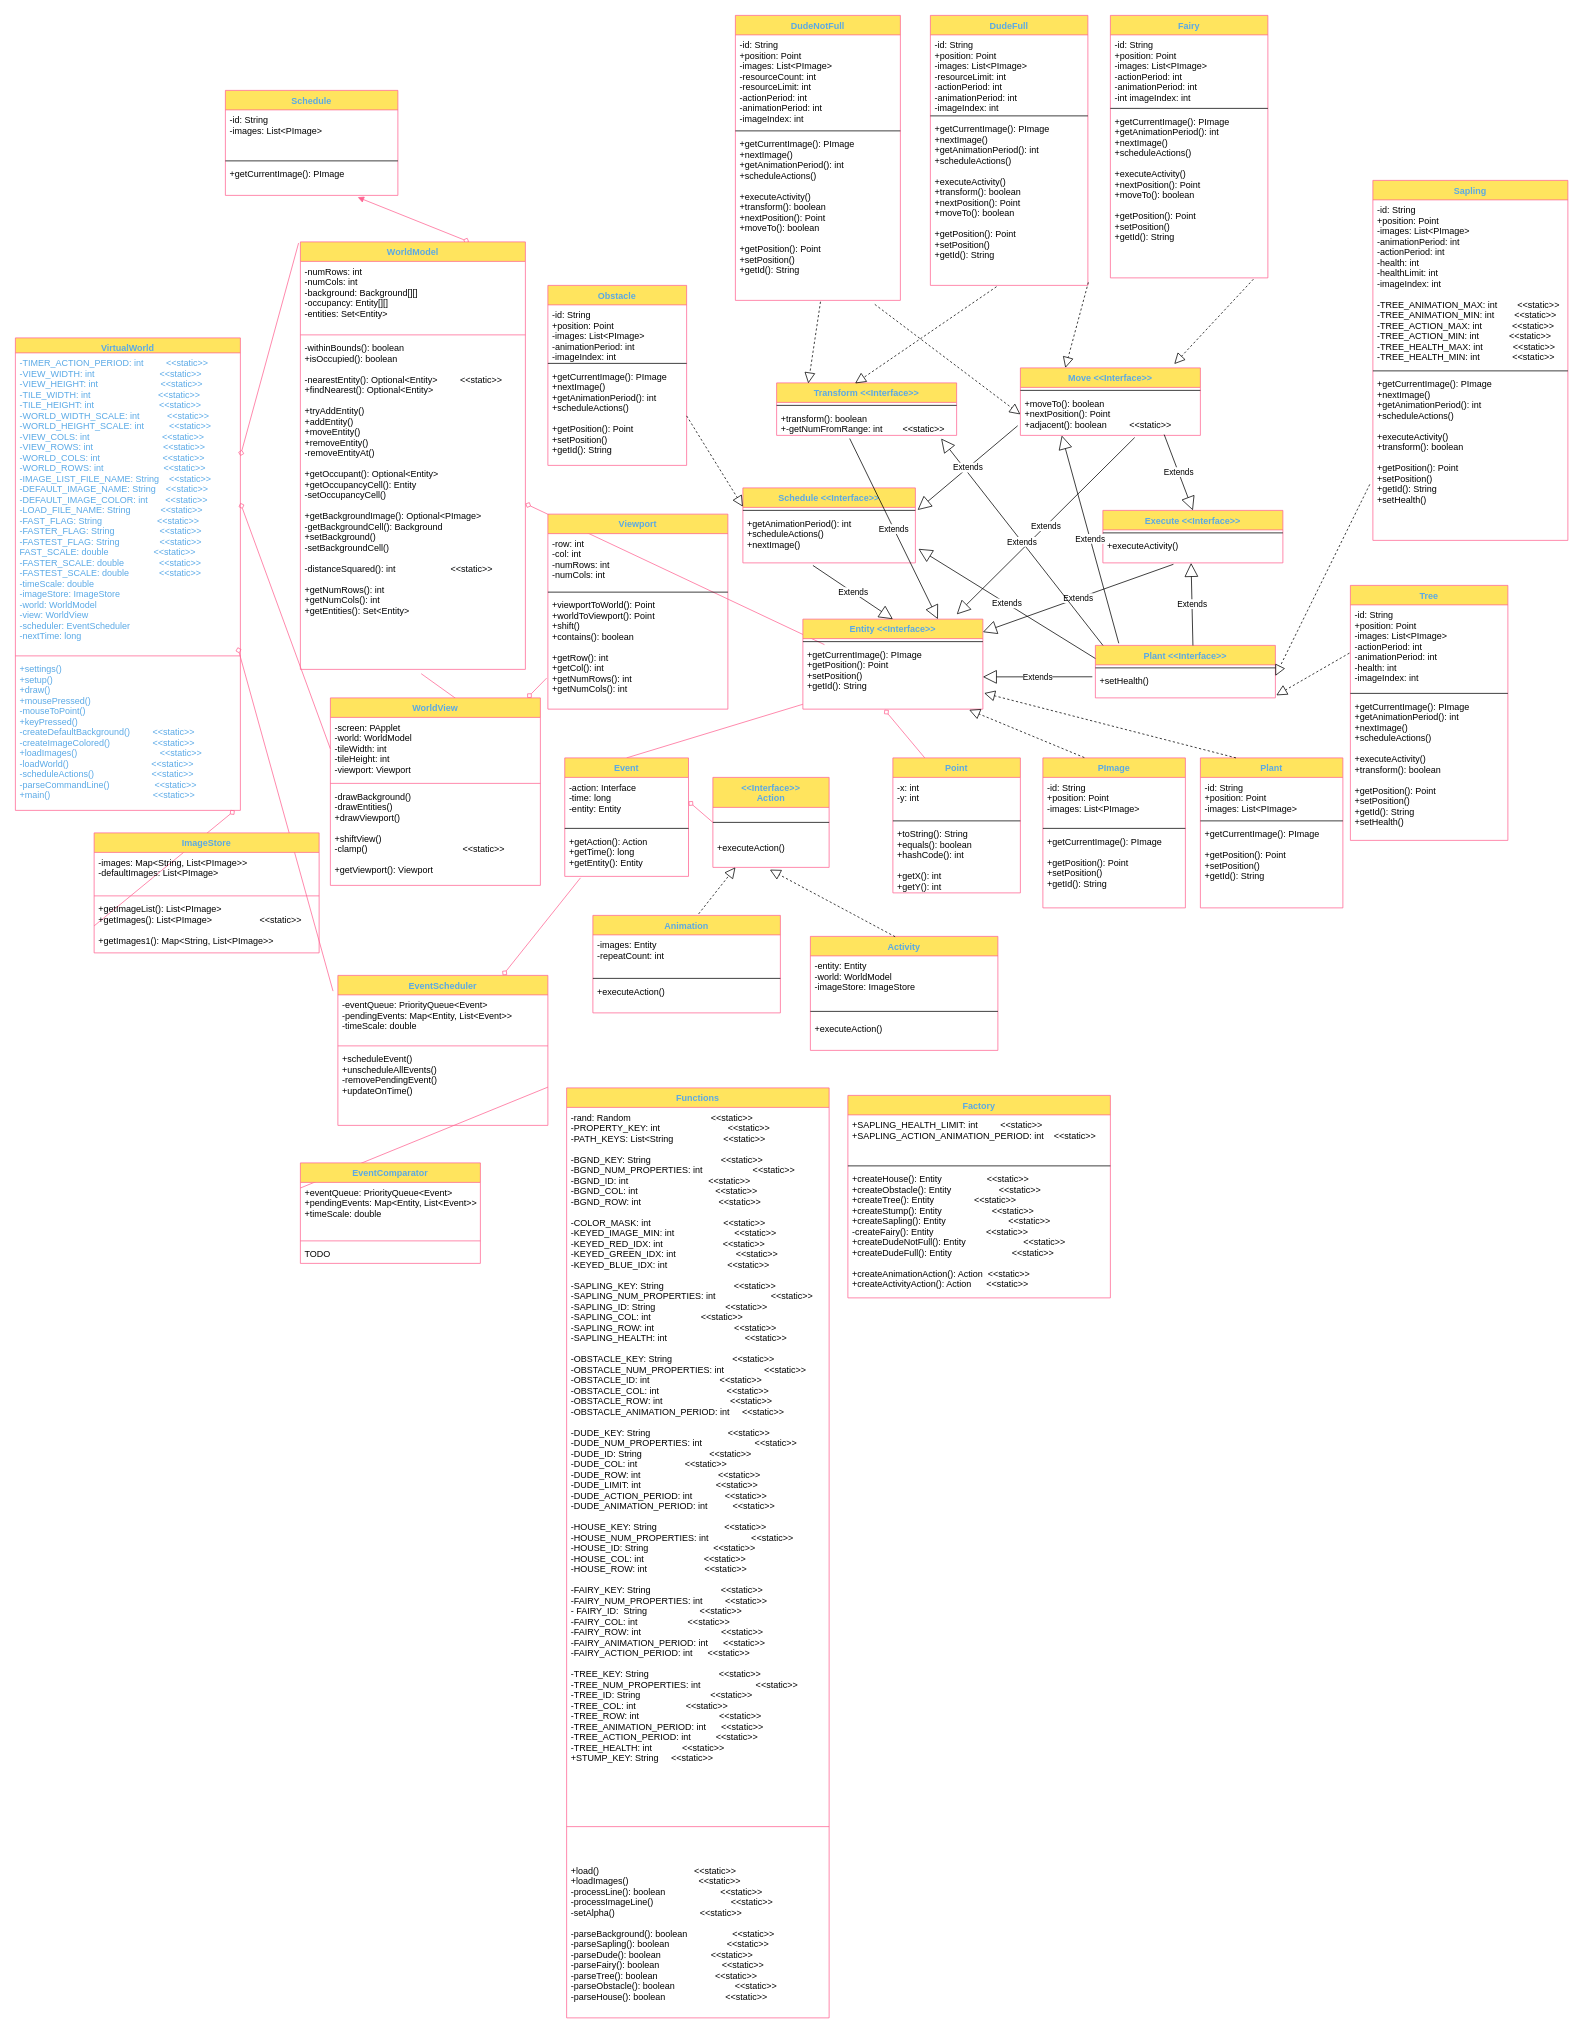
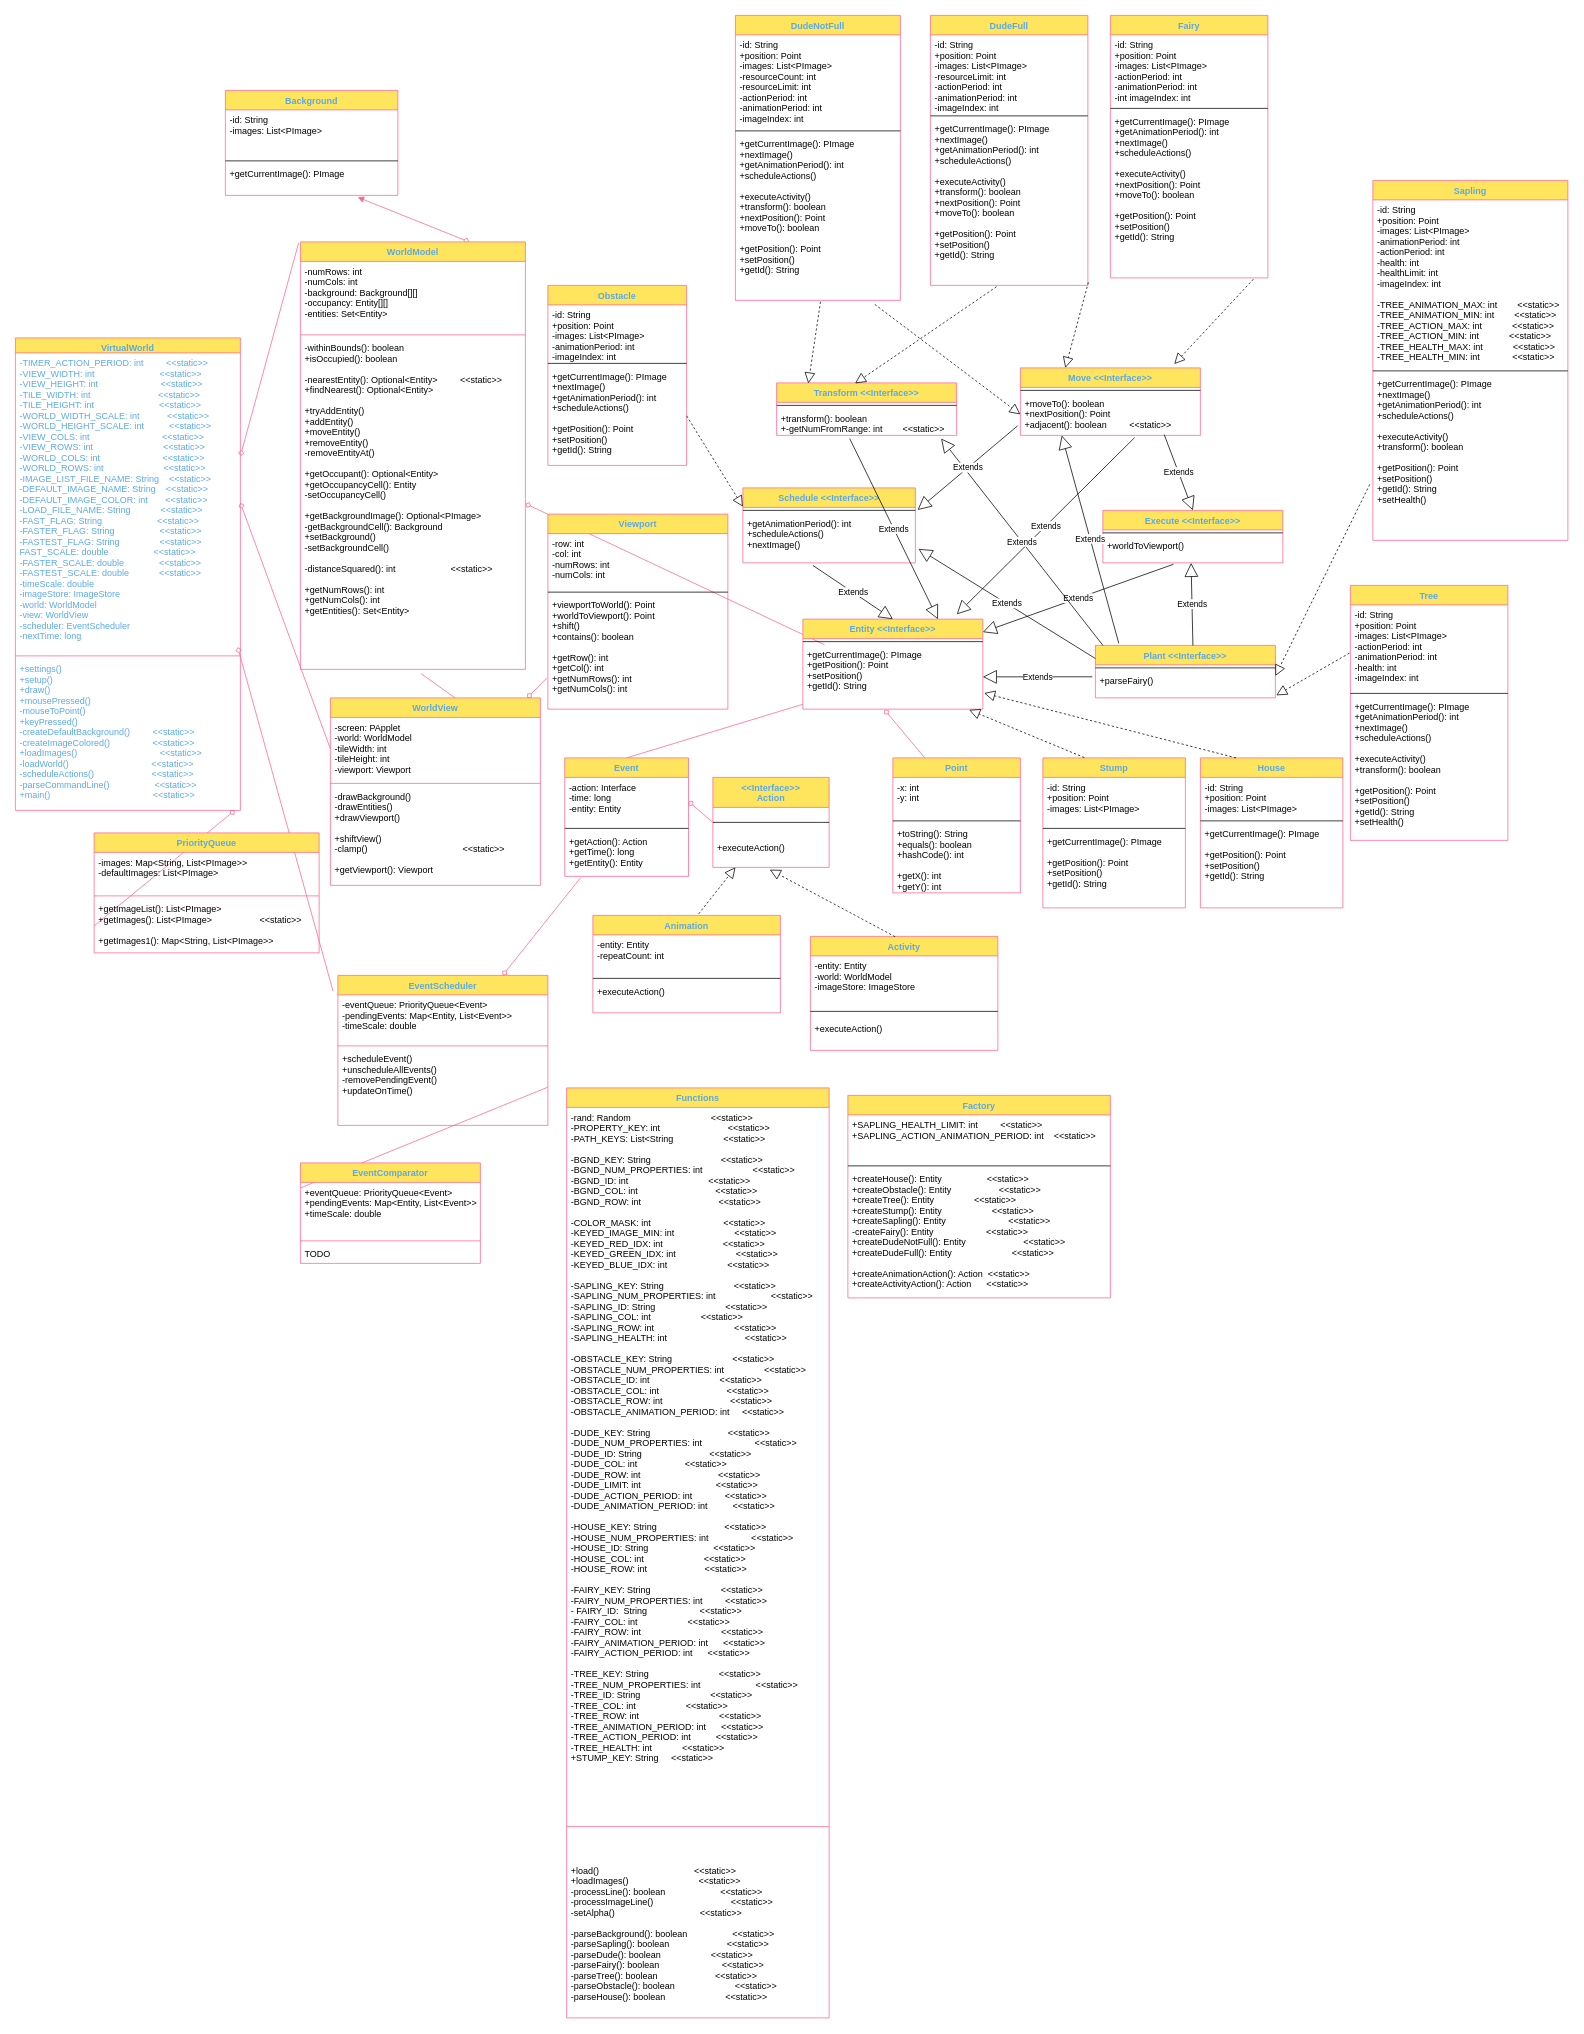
(311, 101) -> (311, 101)
(1150, 546) -> (1150, 546)
(1129, 681) -> (1131, 681)
(1114, 768) -> (1114, 768)
(1271, 768) -> (1271, 768)
(206, 843) -> (206, 843)
(630, 945) -> (630, 945)
